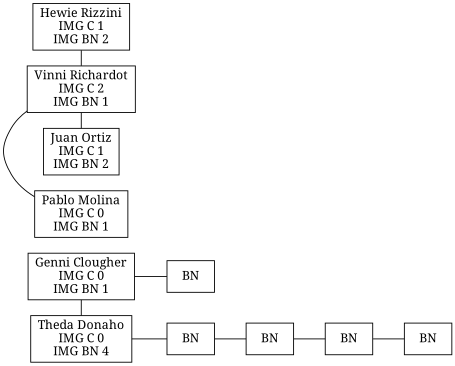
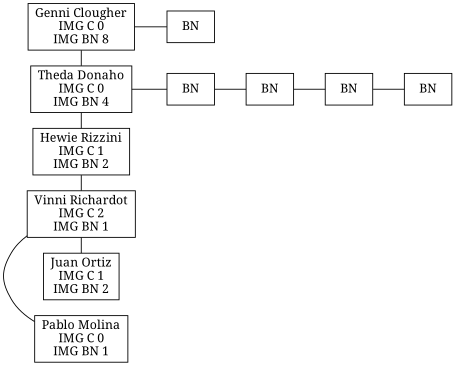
none -> (81, 120)
(81, 276) -> (81, 27)
